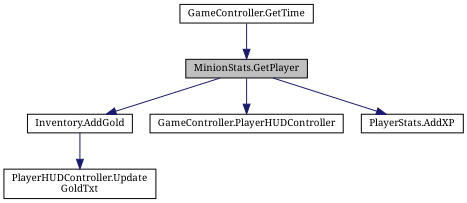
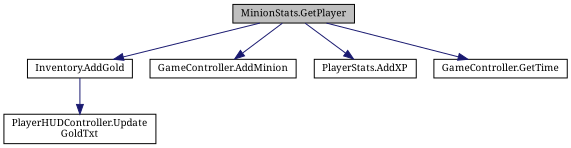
(247, 36) -> (392, 40)
(247, 124) -> (223, 69)
